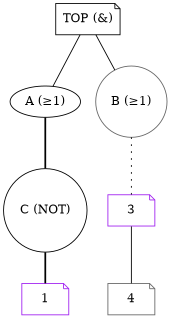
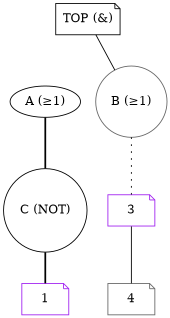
(66, 61) -> none
